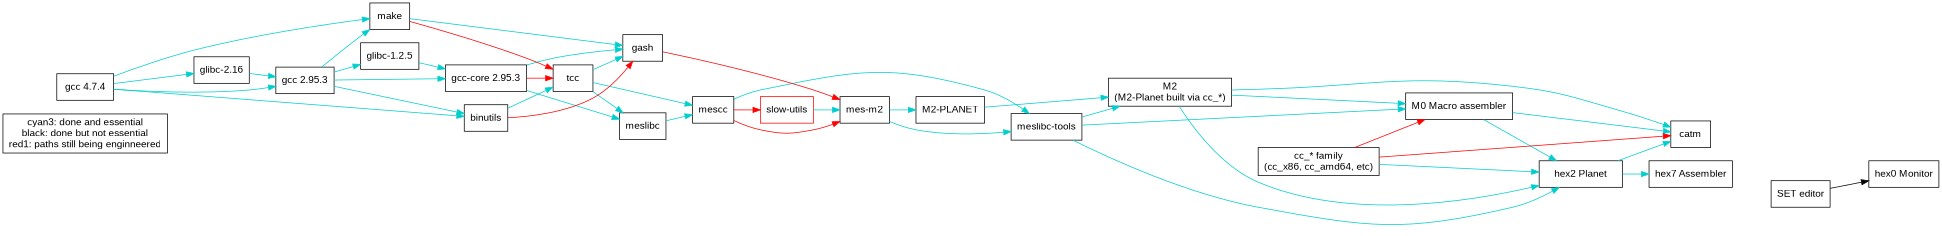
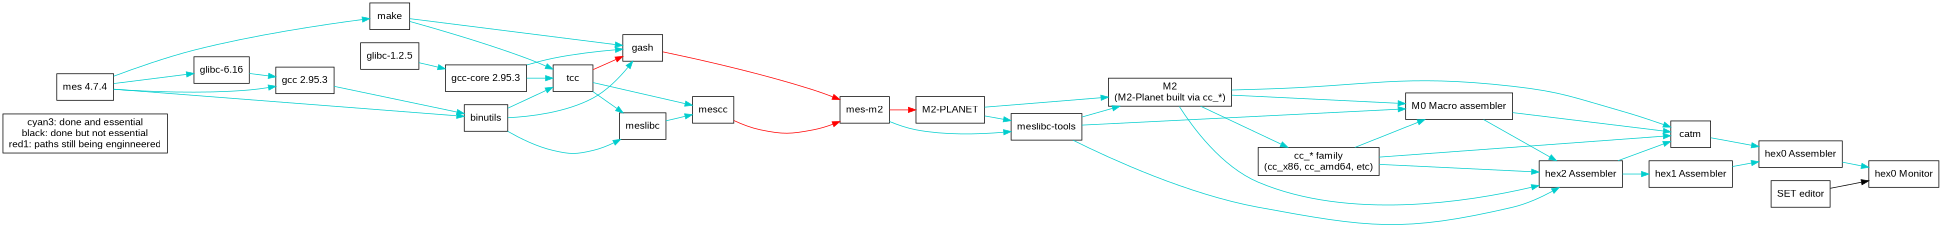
(479, 42) -> (479, 42)
(343, 50) -> none
(605, 65) -> (605, 65)
(344, 69) -> none
(222, 70) -> (222, 70)
(880, 73) -> (994, 118)
(536, 78) -> (536, 78)
(386, 79) -> none
(85, 87) -> (85, 87)
(567, 103) -> (560, 152)
(568, 108) -> (574, 106)
(787, 110) -> none
(899, 110) -> (899, 110)
none -> (1241, 125)
(1386, 135) -> (1386, 135)
(1521, 147) -> (1521, 147)
none -> (1801, 154)
(1581, 174) -> (1581, 174)
(1691, 174) -> (1691, 174)
